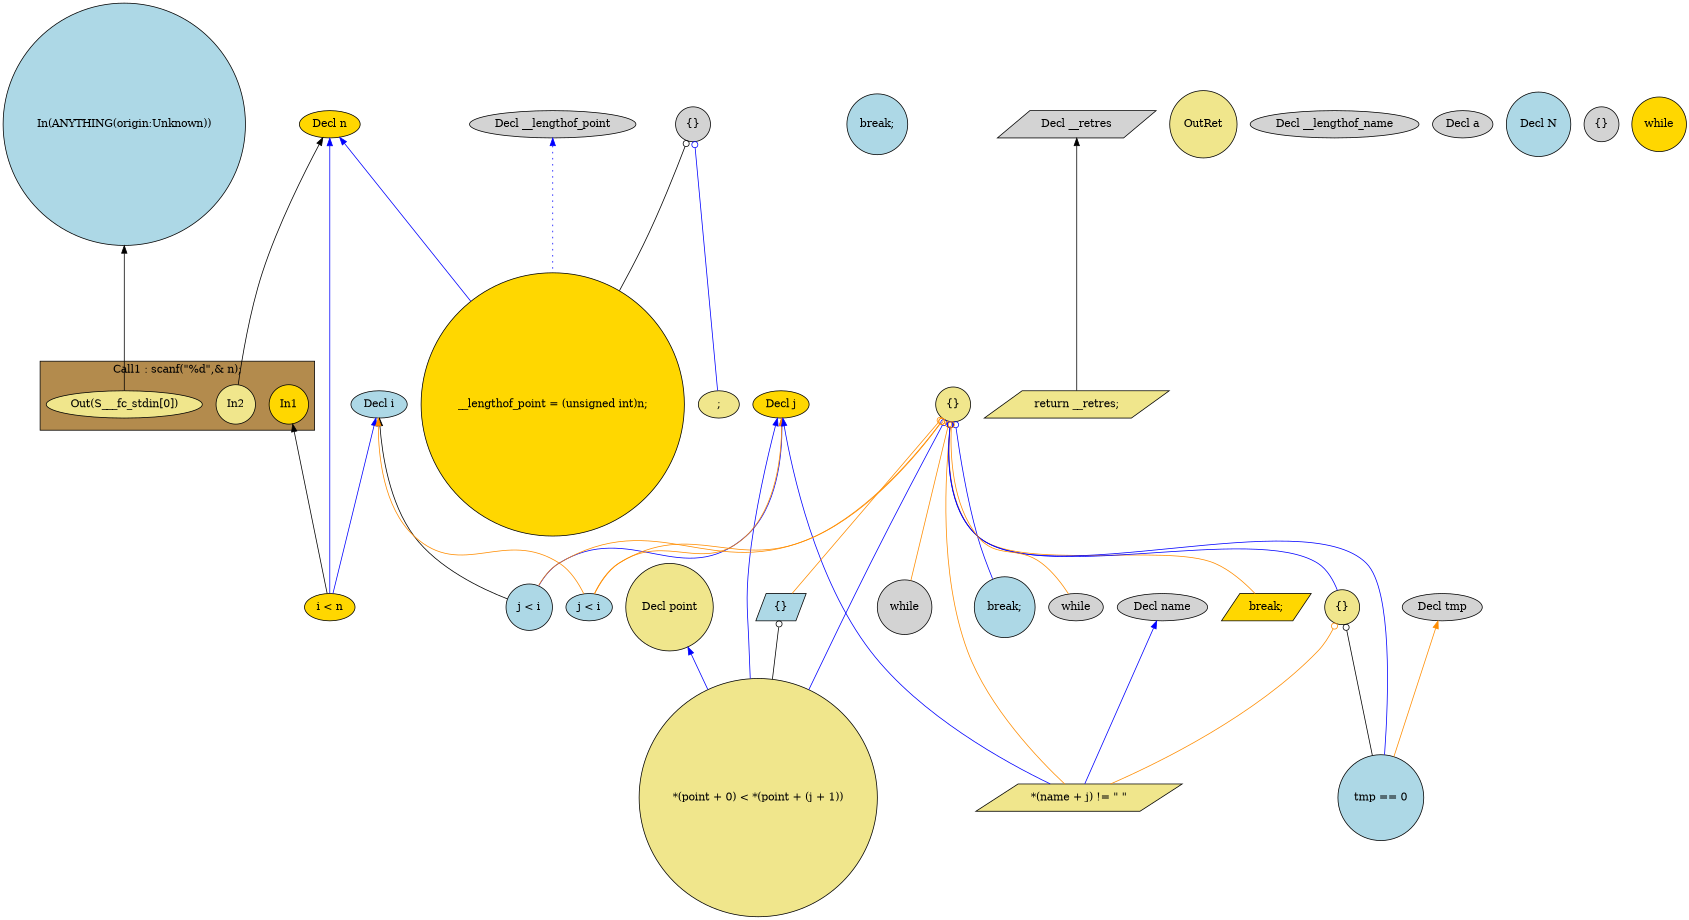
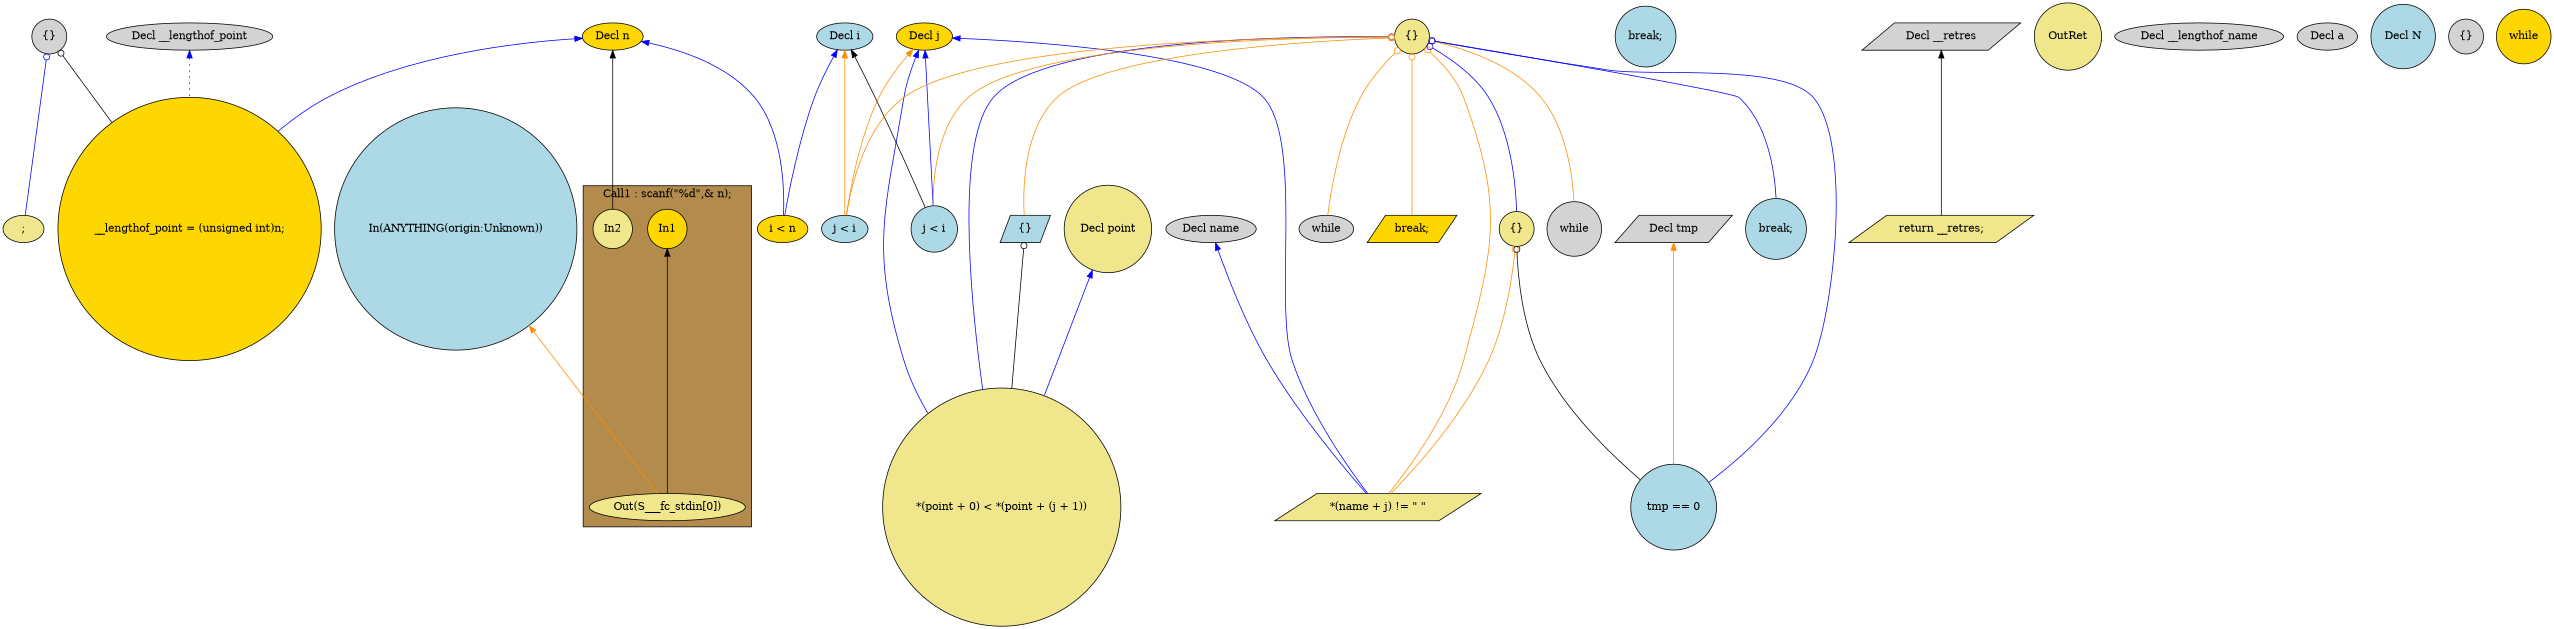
(124, 322) -> (596, 413)
(311, 513) -> (667, 375)
(1442, 607) -> (1674, 229)
